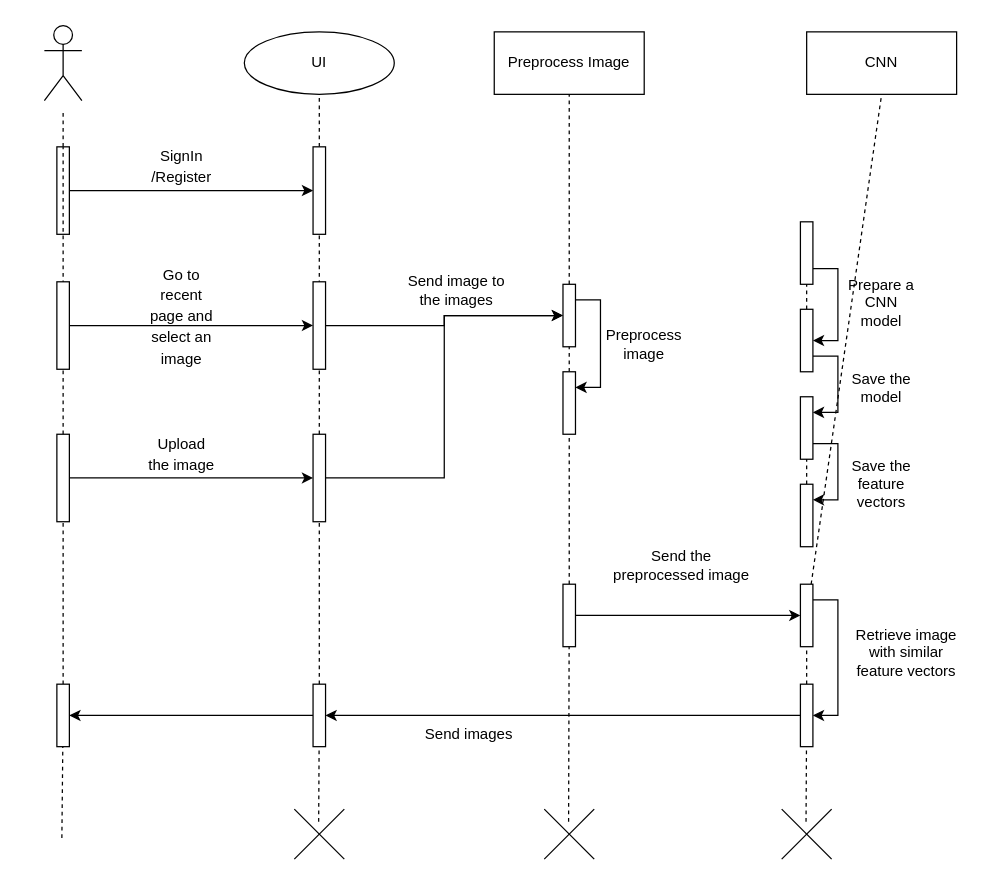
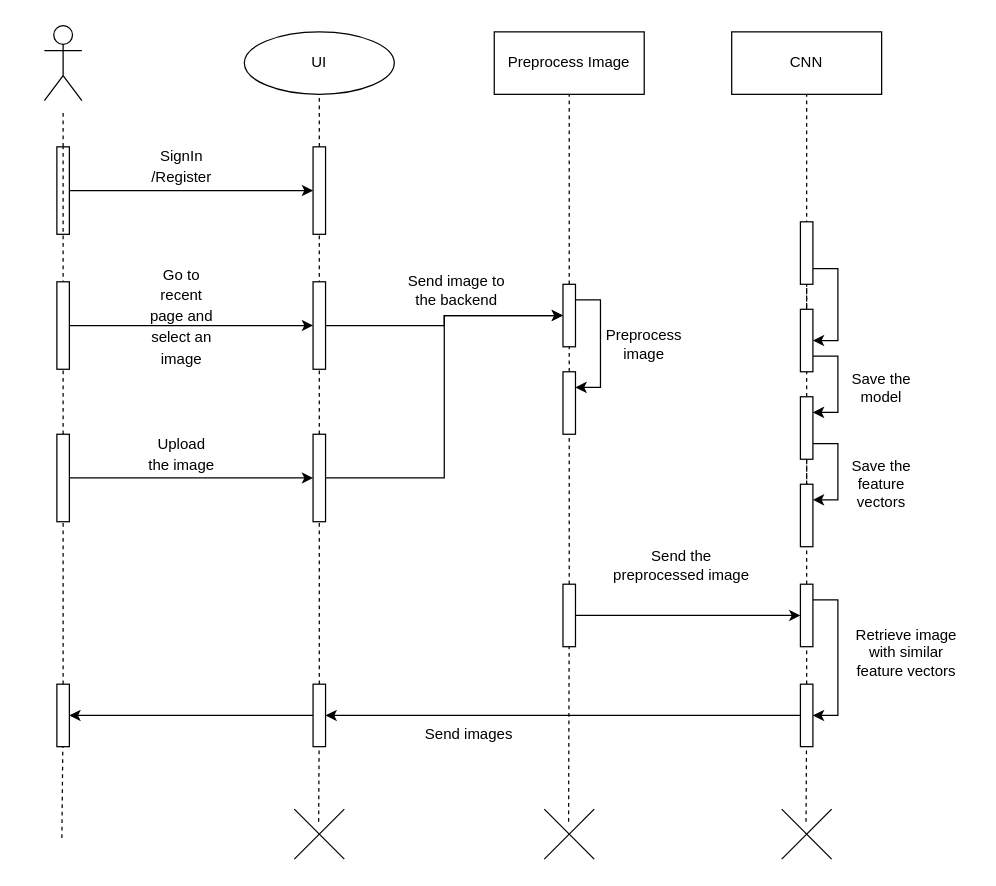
(882, 63) -> (807, 63)
(457, 291) -> (457, 291)
(882, 303) -> none
